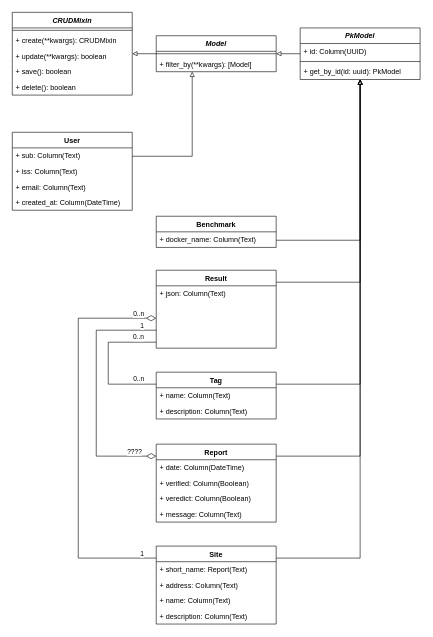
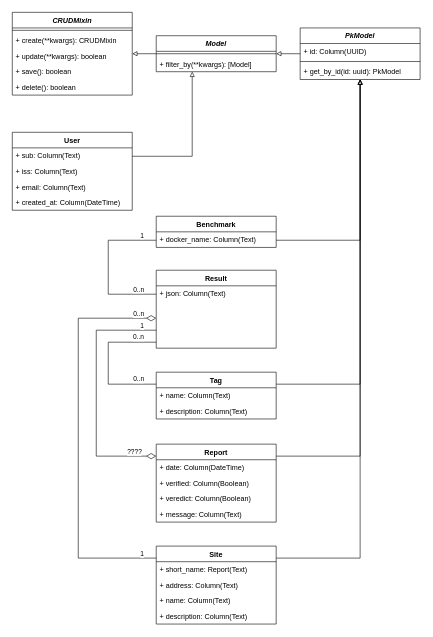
none -> (108, 267)
(317, 282) -> none
